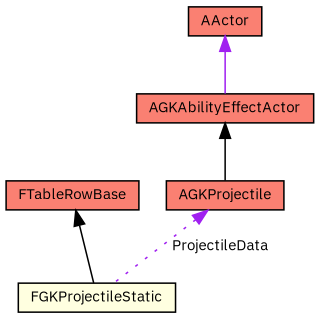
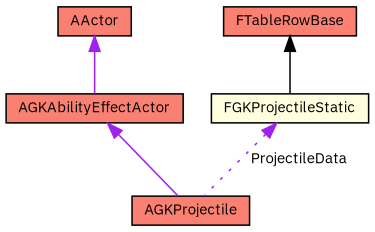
(225, 160) -> (148, 165)
(155, 251) -> (235, 165)
